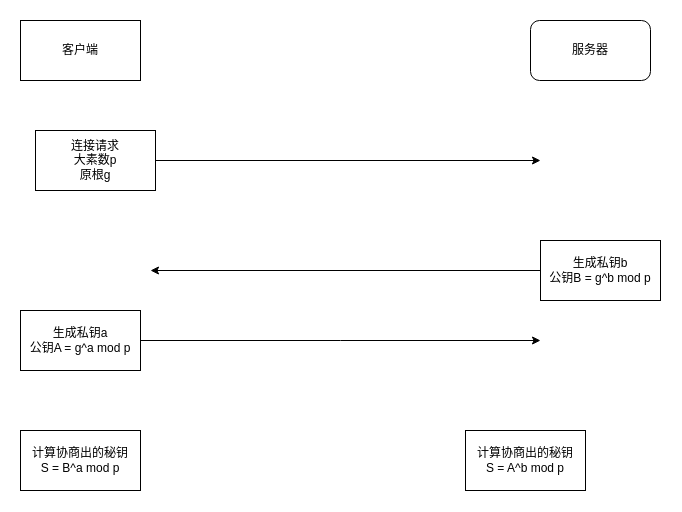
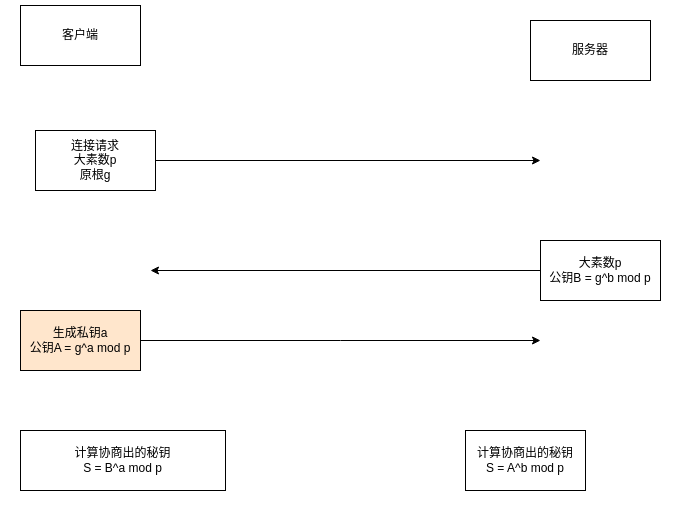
(81, 51) -> (81, 36)
(591, 51) -> (591, 51)
(601, 271) -> (601, 271)
(81, 341) -> (81, 341)
(81, 461) -> (123, 461)
